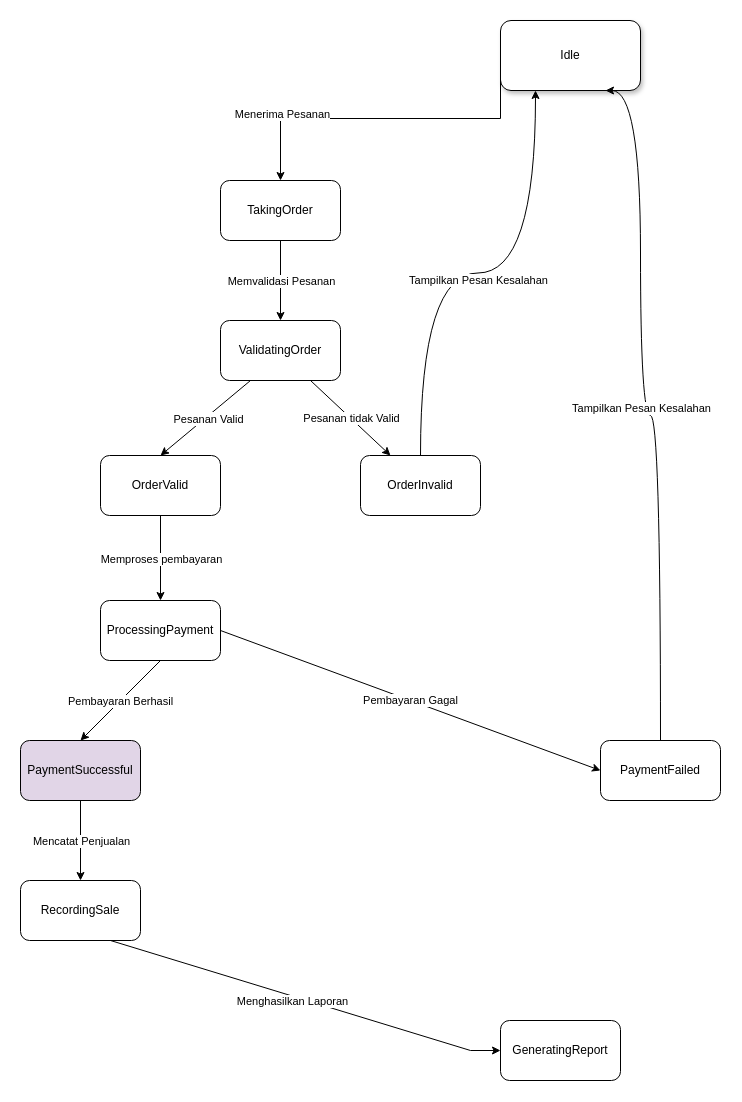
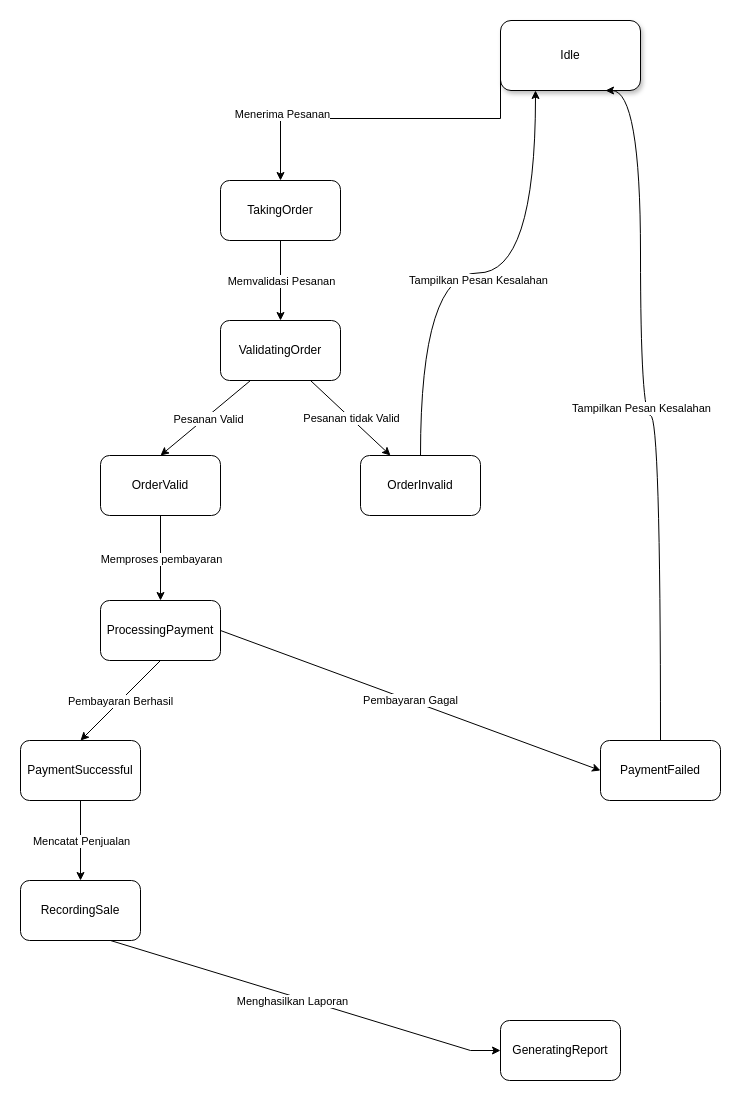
(81, 771) -> (81, 771)
